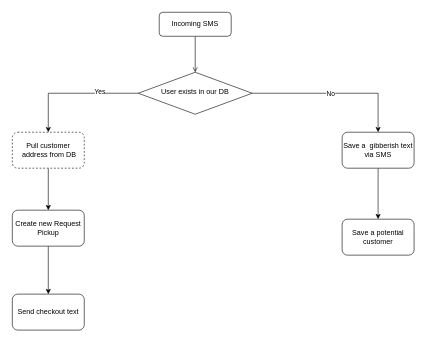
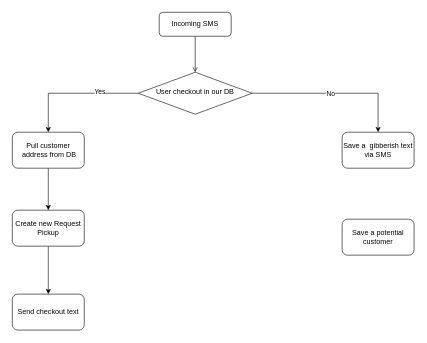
(195, 92) -> (195, 92)
(48, 150) -> (48, 150)
(378, 213) -> none
